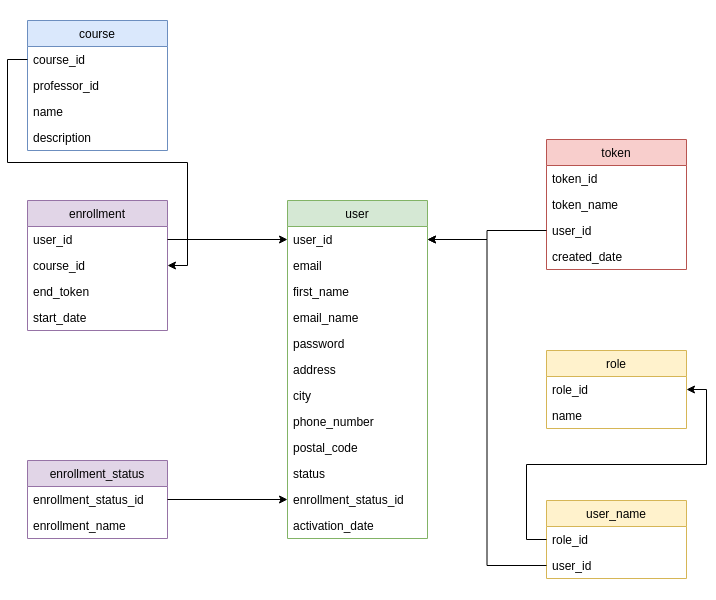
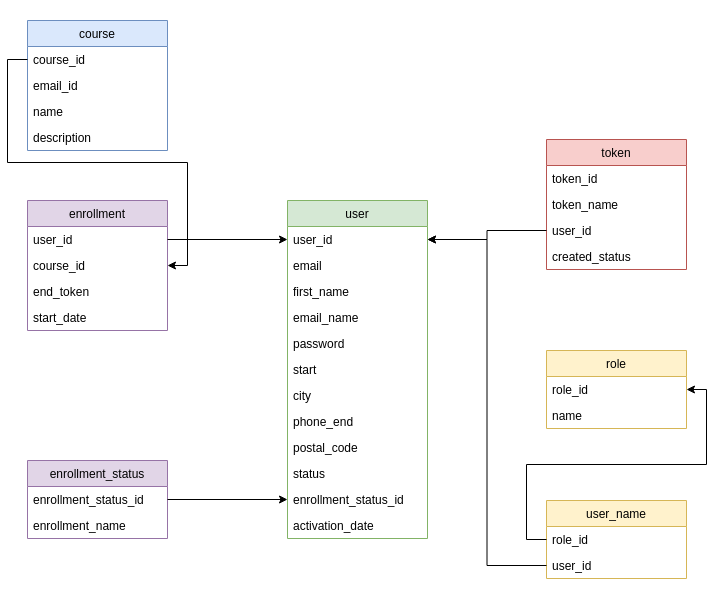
(72, 86) -> (55, 86)
(592, 257) -> (599, 257)
(317, 370) -> (310, 370)
(333, 422) -> (323, 422)
